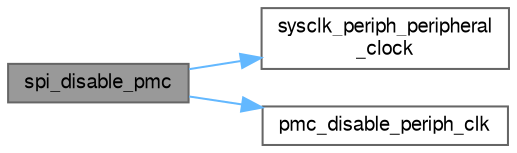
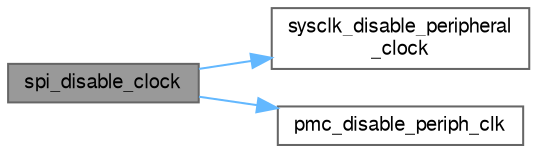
(385, 39) -> (400, 39)
(98, 83) -> (103, 83)
